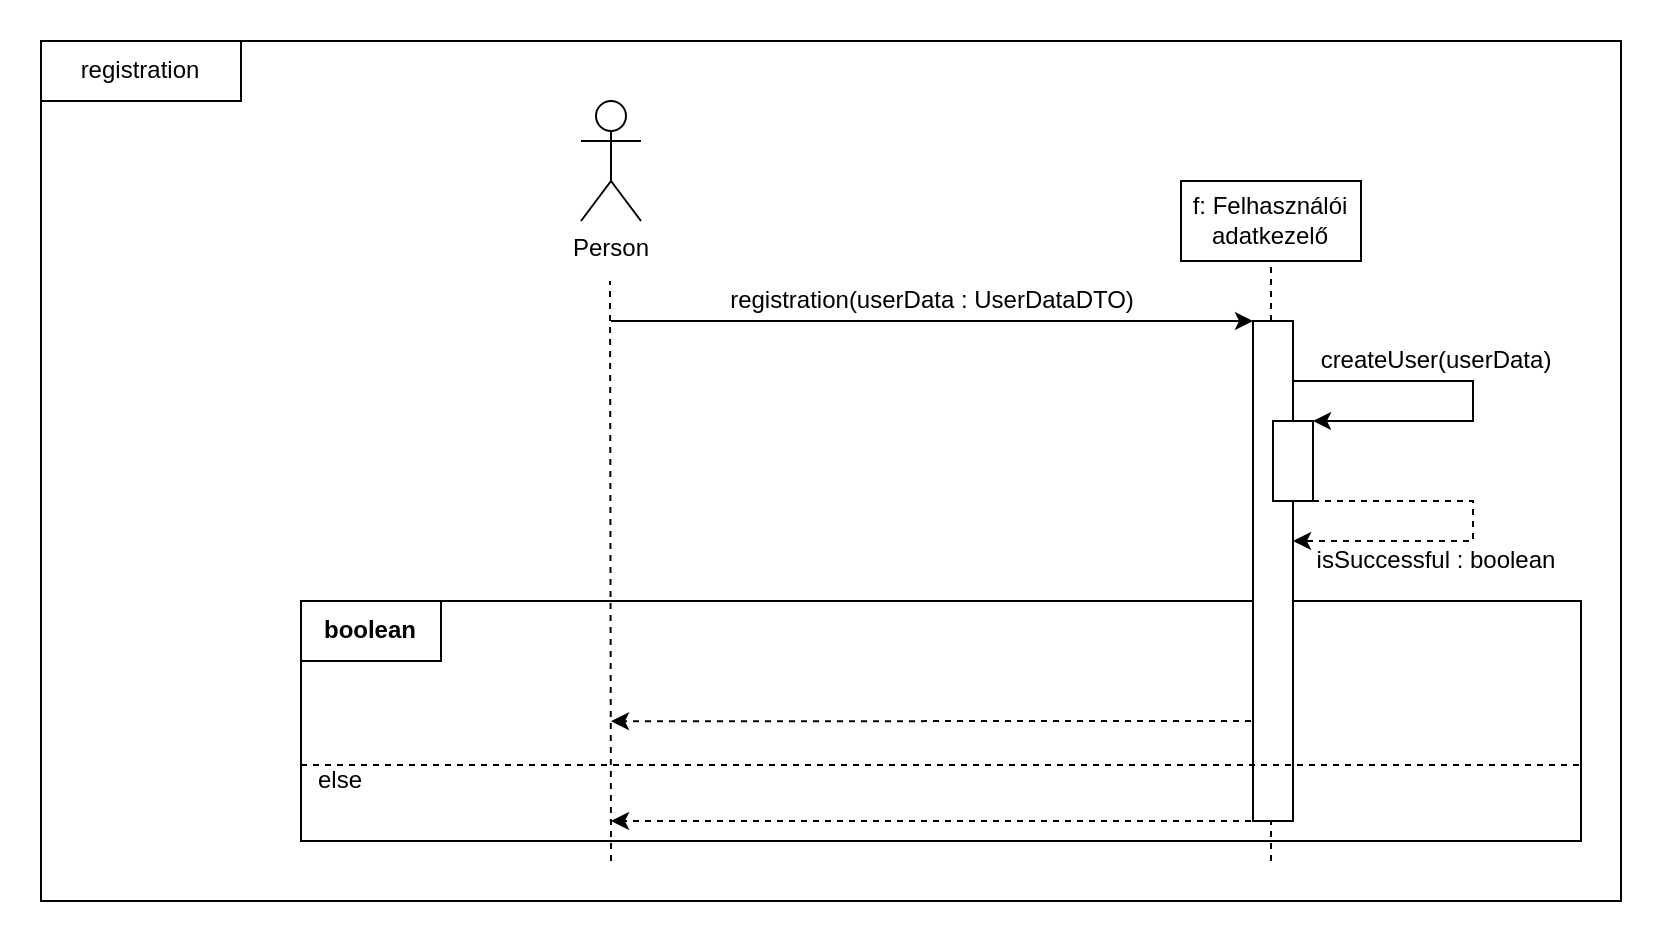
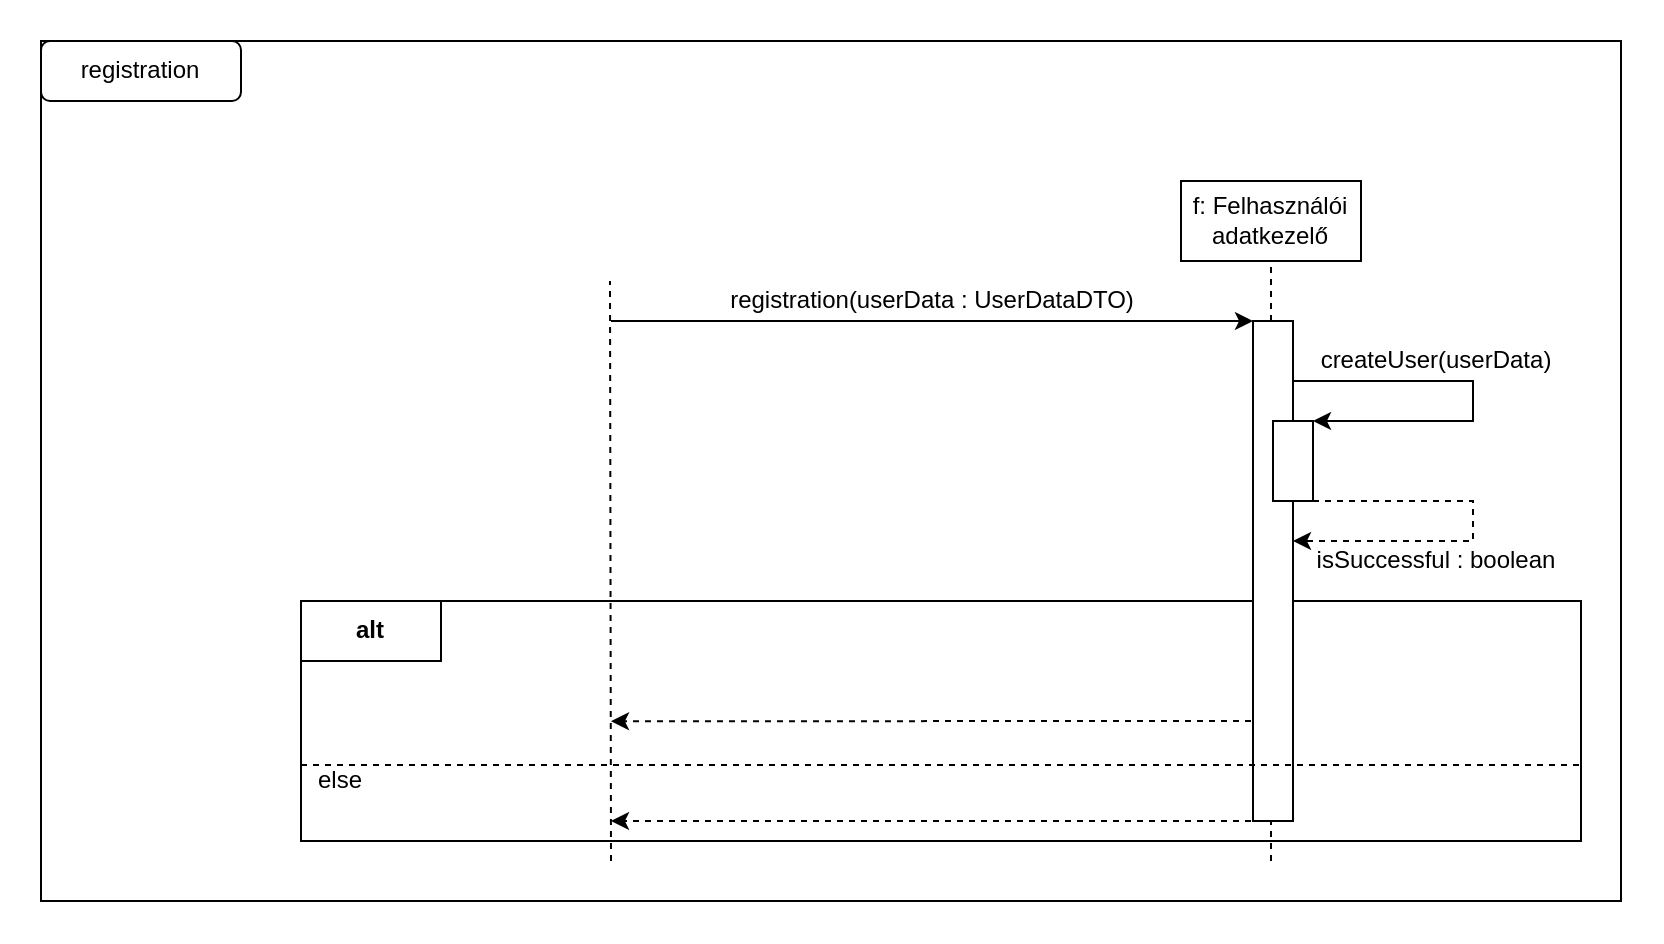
(141, 71) -> (141, 71)
(611, 161) -> none
(371, 631) -> (371, 631)
